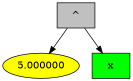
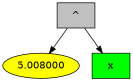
(41, 66) -> (41, 66)
